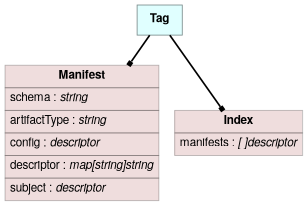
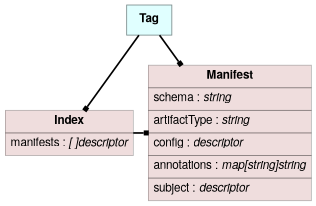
none -> (138, 133)
(40, 166) -> (188, 166)
